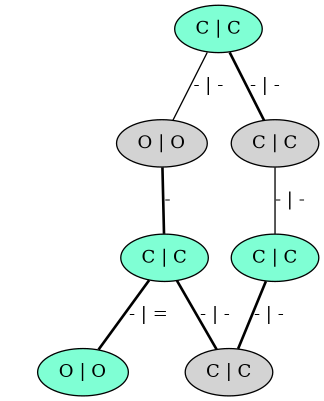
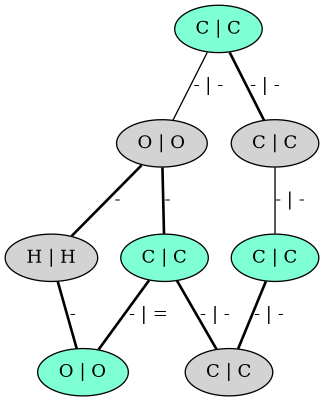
none -> (51, 258)
